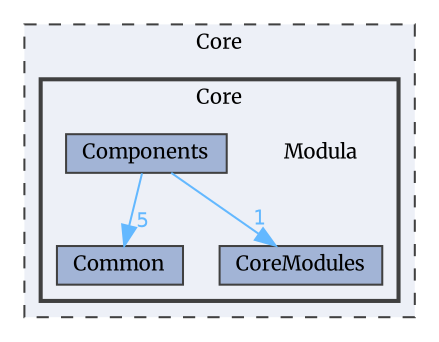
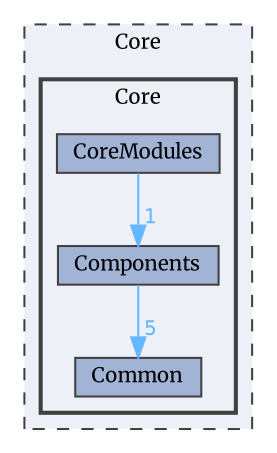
(321, 154) -> none
(215, 203) -> (138, 199)
